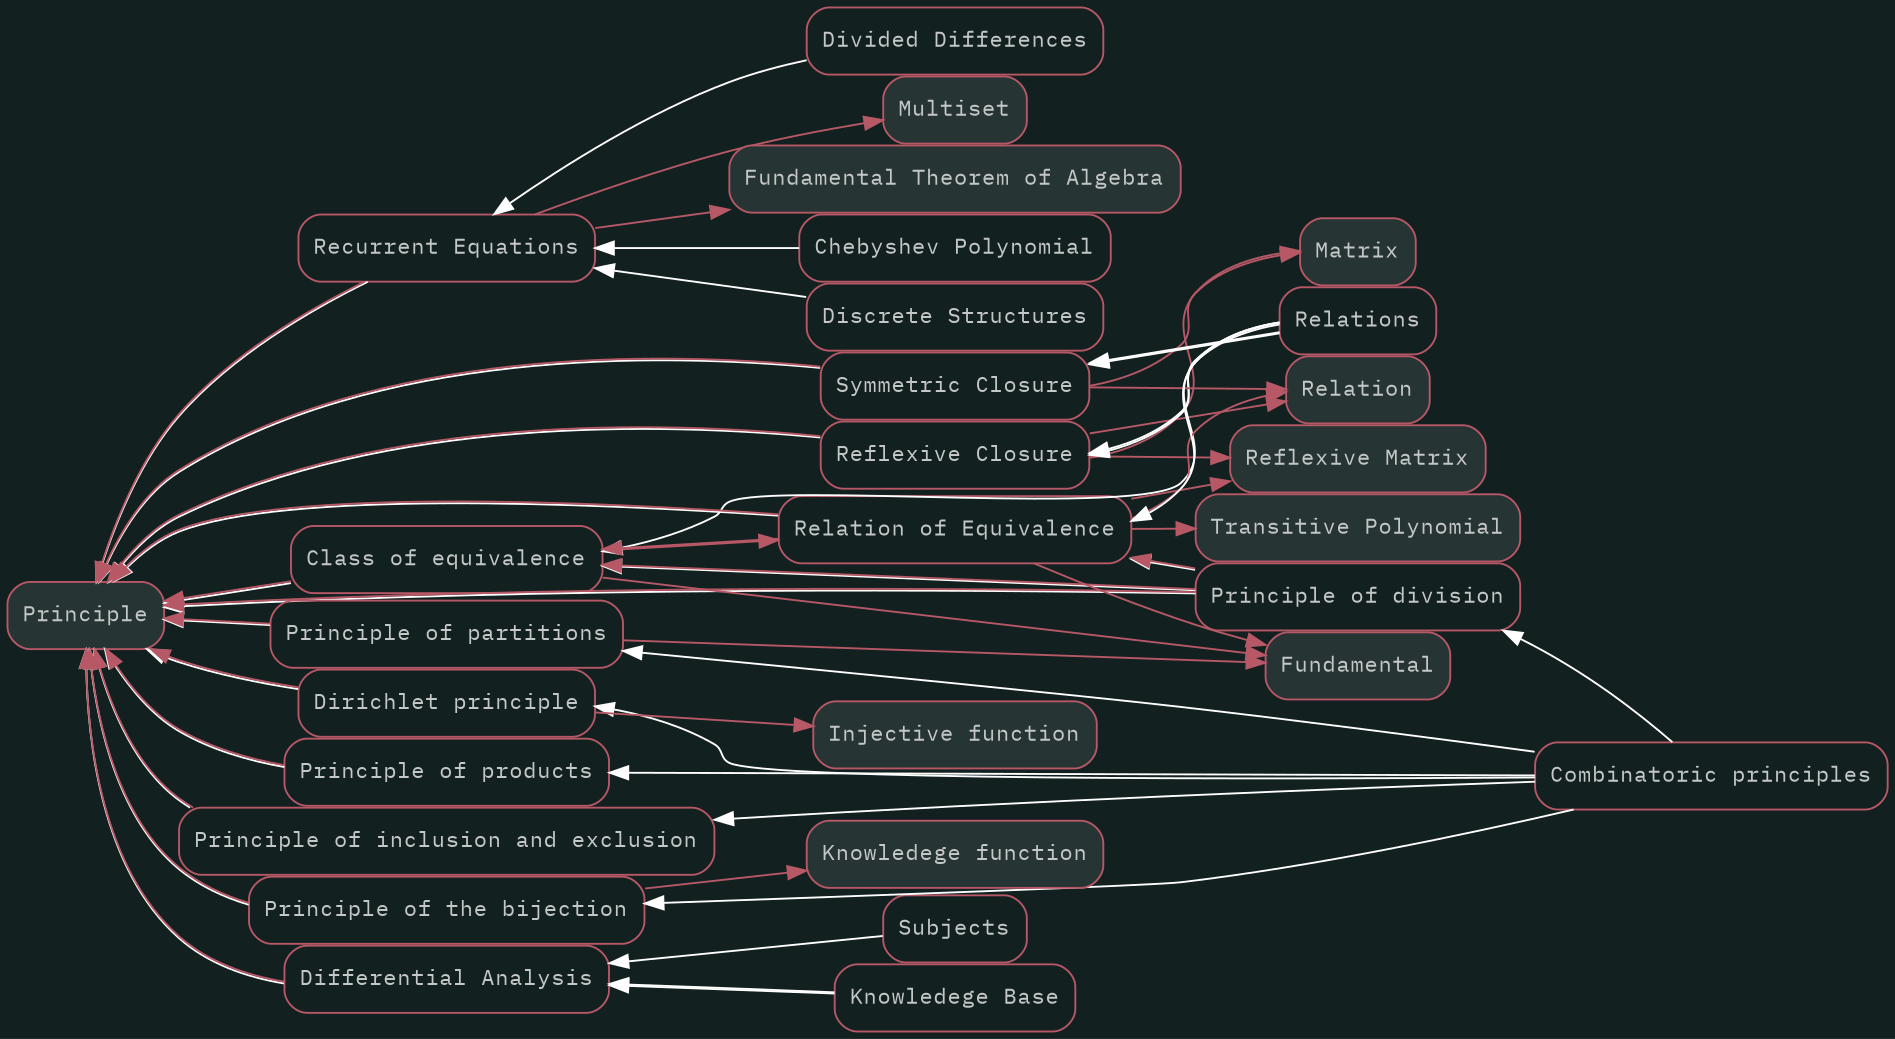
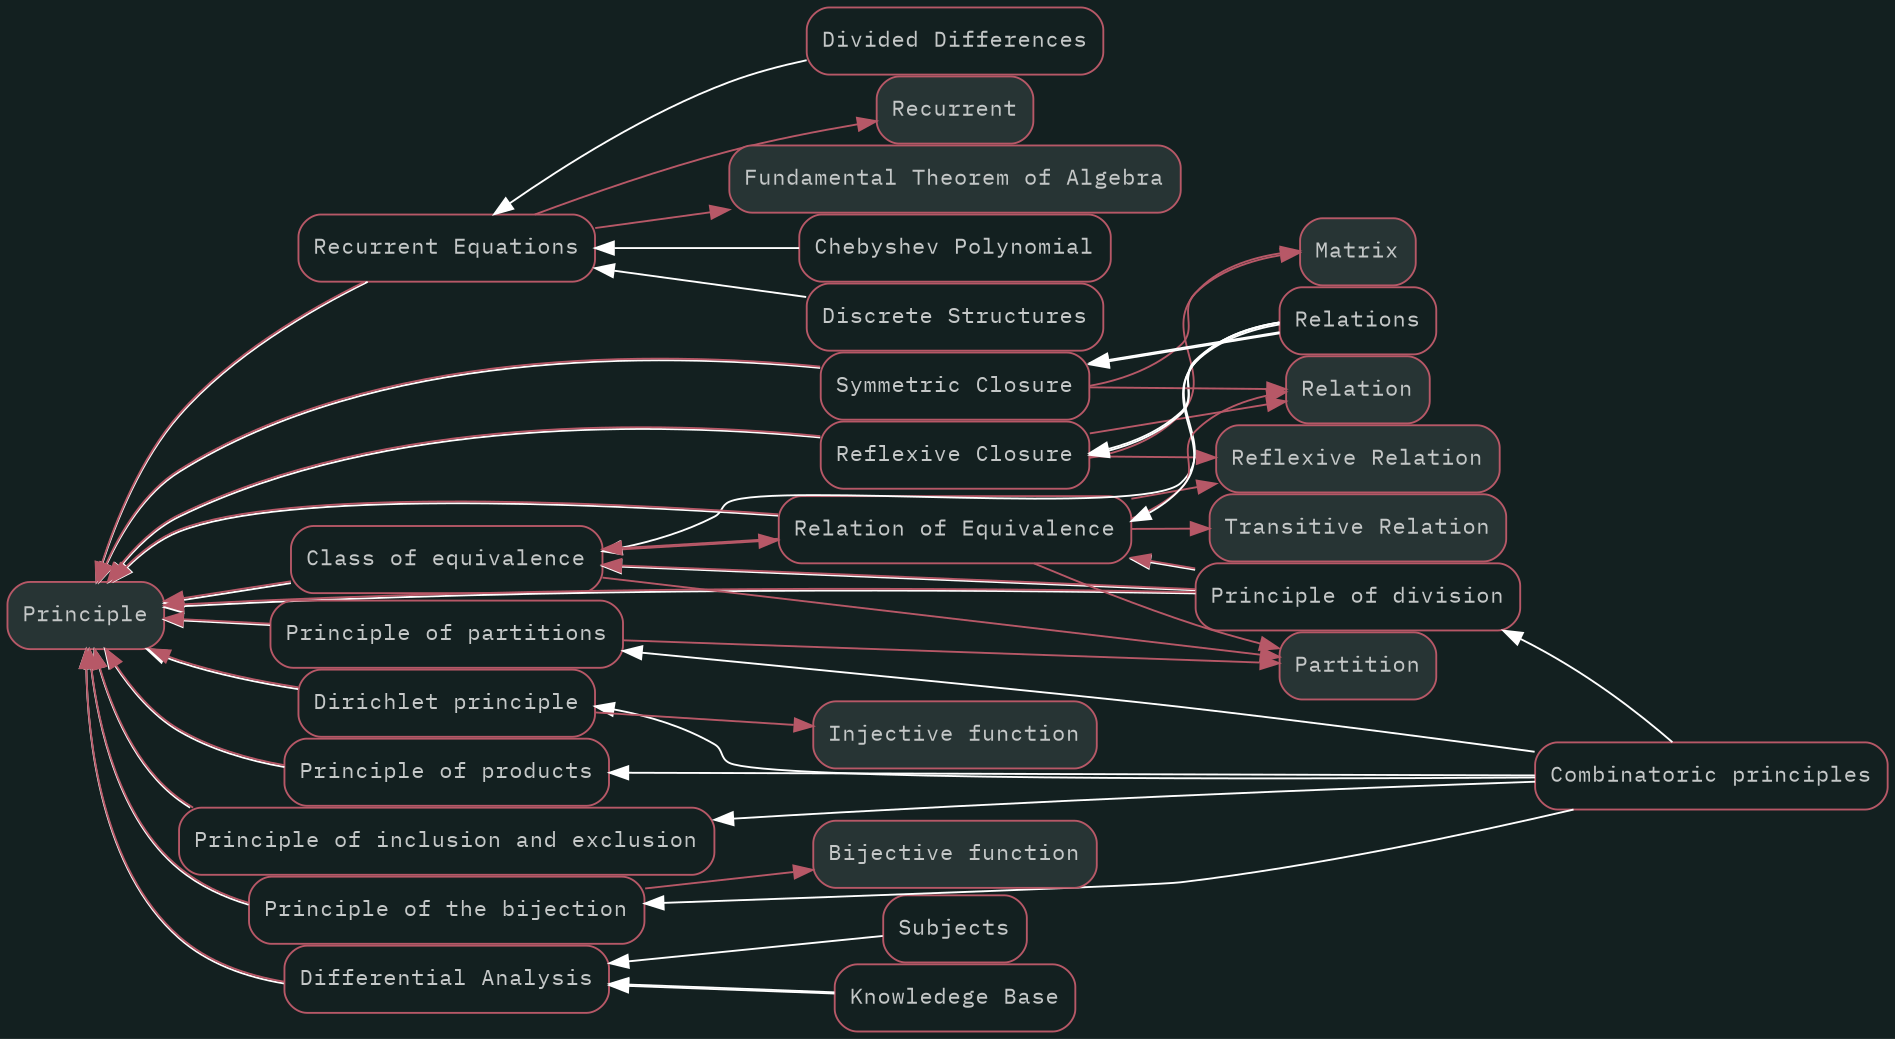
(955, 110) -> (955, 110)
(1358, 459) -> (1358, 459)
(1358, 528) -> (1358, 528)
(1358, 666) -> (1358, 666)
(955, 854) -> (955, 854)
